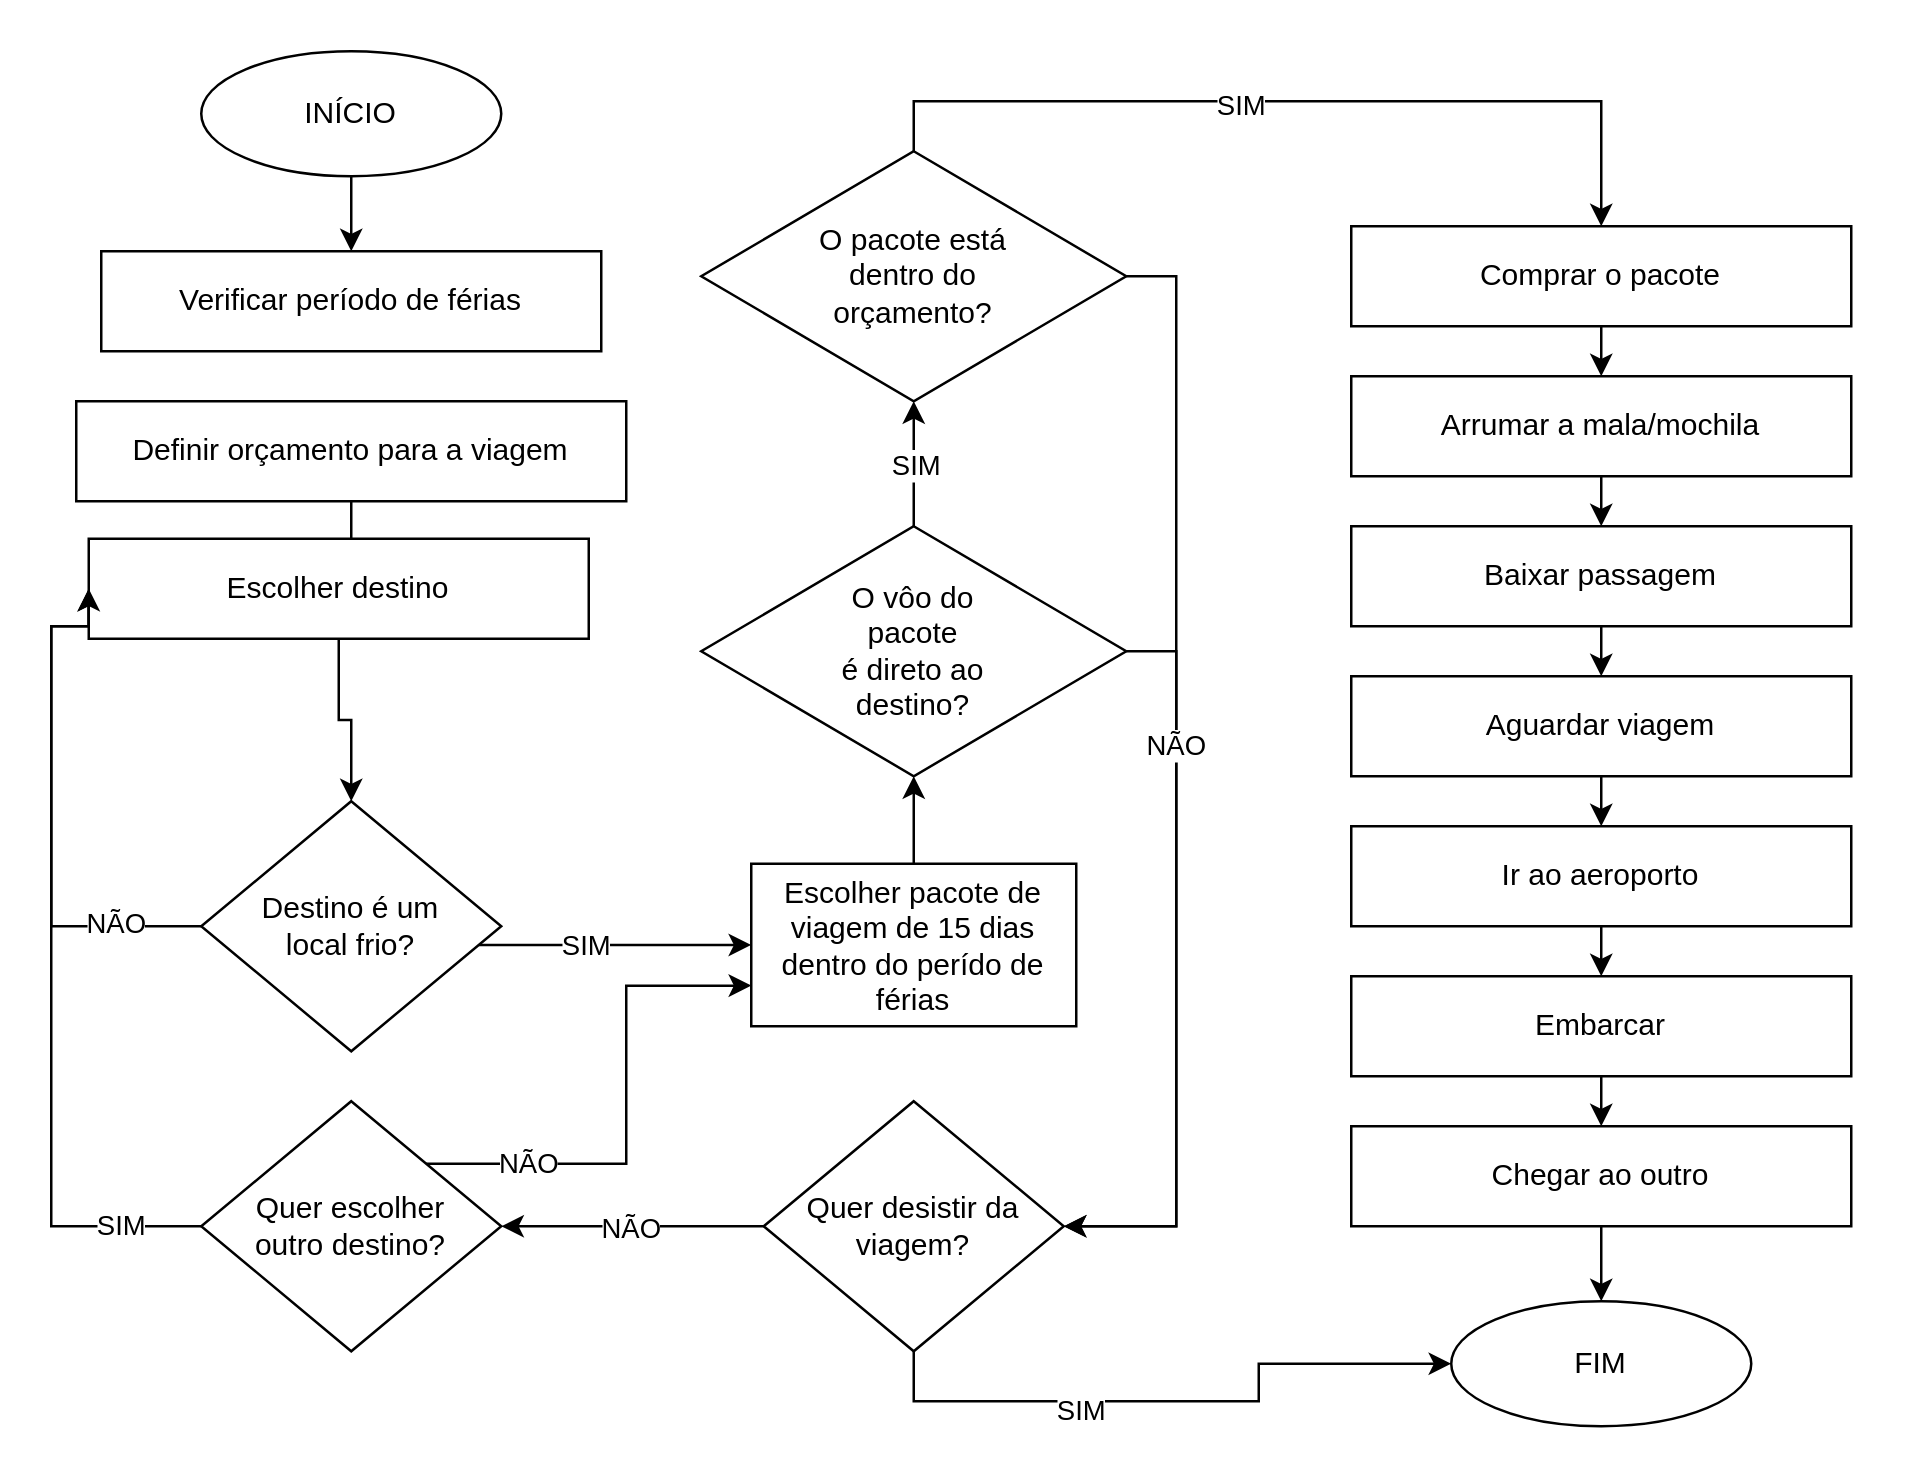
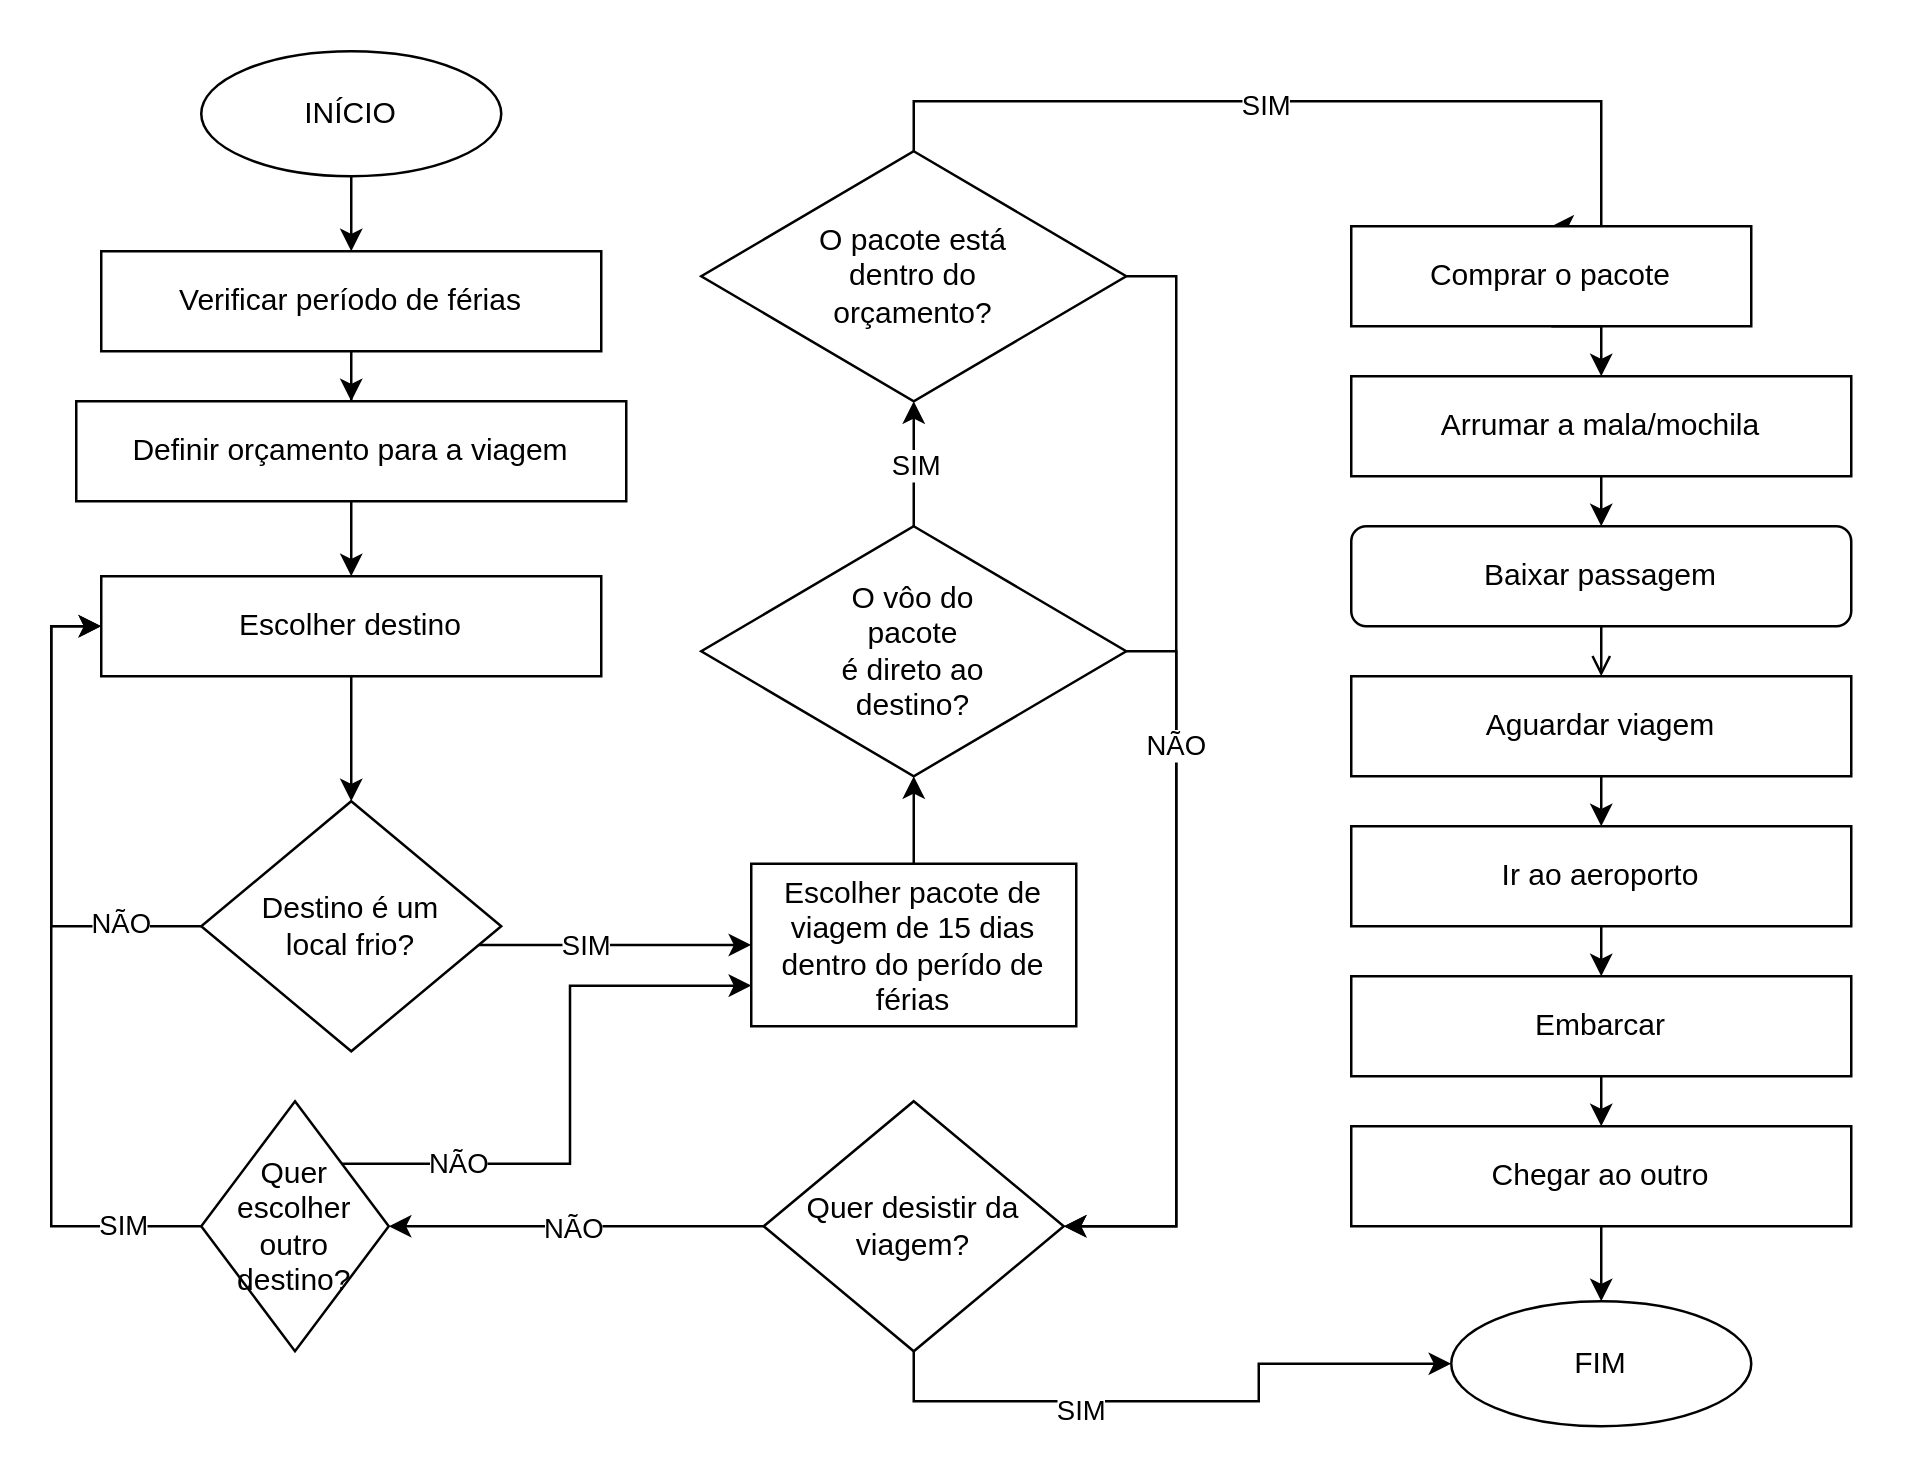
(1601, 276) -> (1551, 276)
none -> (351, 384)
(1601, 576) -> (1601, 576)
(339, 589) -> (351, 626)
(1601, 658) -> (1601, 662)
(351, 1226) -> (295, 1226)
